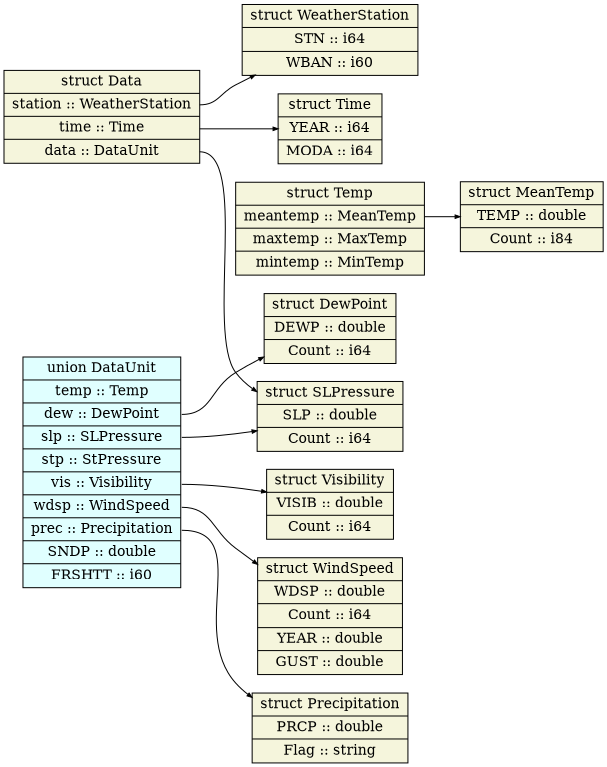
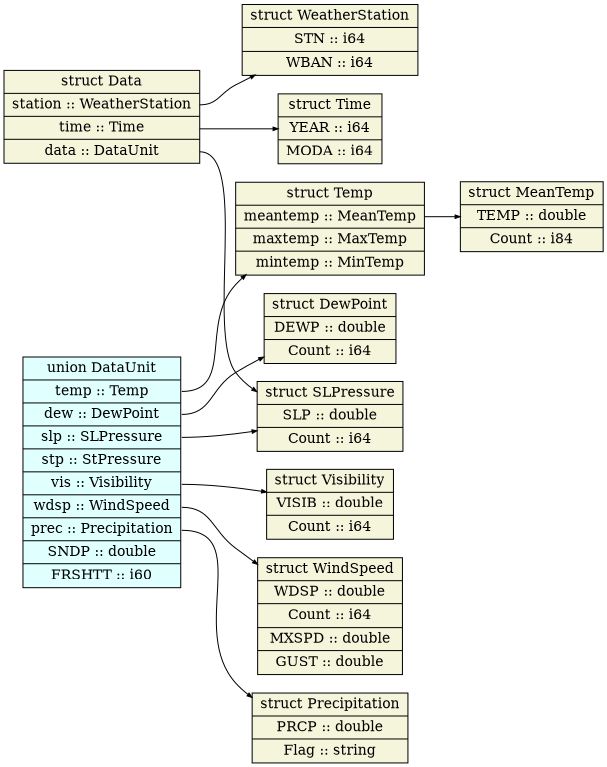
(330, 63) -> (330, 63)
none -> (216, 341)
(330, 639) -> (330, 639)
